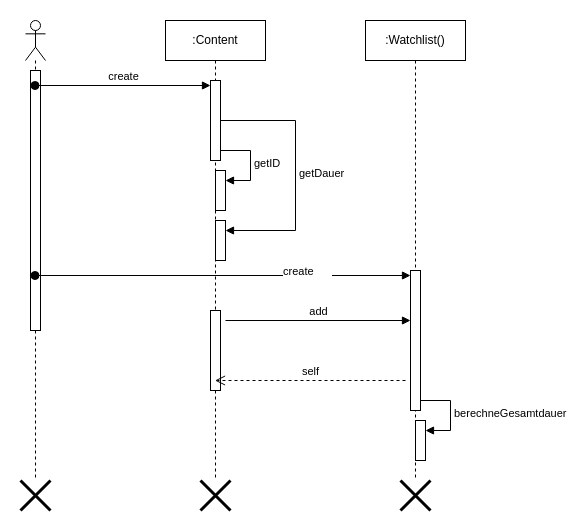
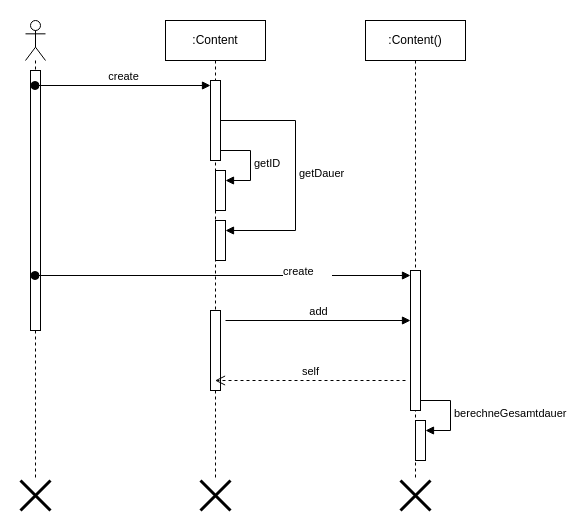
(416, 41) -> (416, 41)
